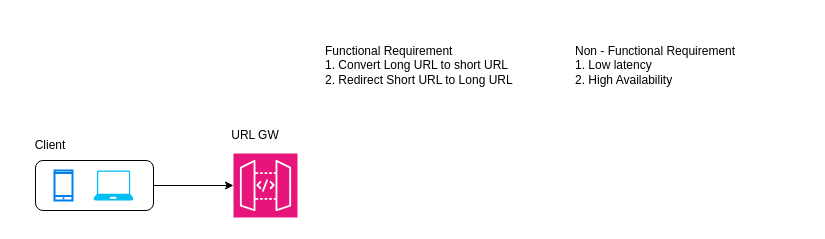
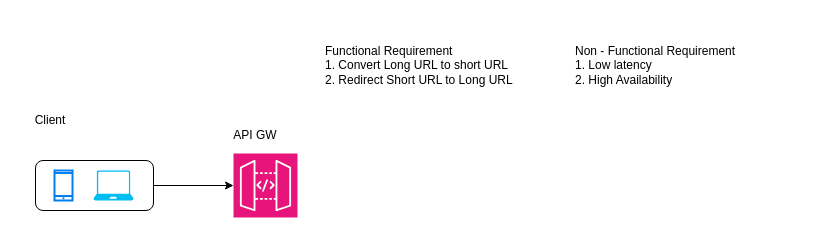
(256, 136) -> (256, 136)
(51, 146) -> (51, 121)
